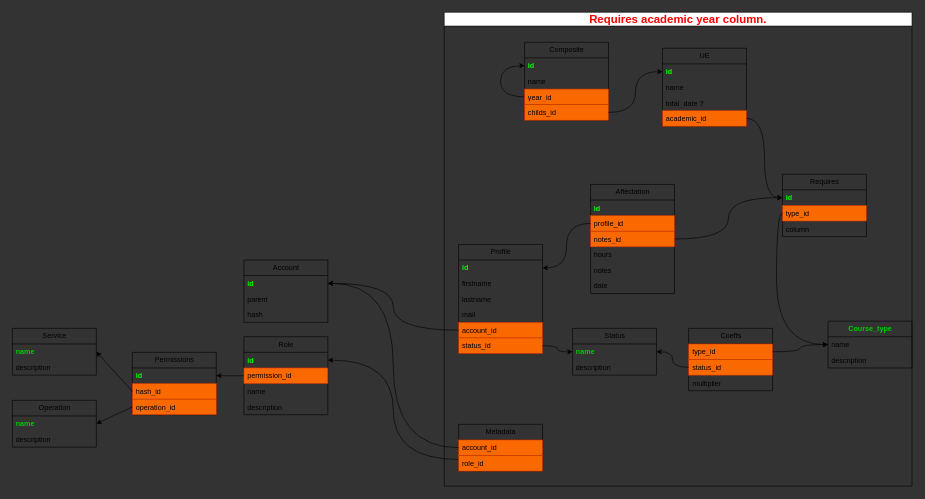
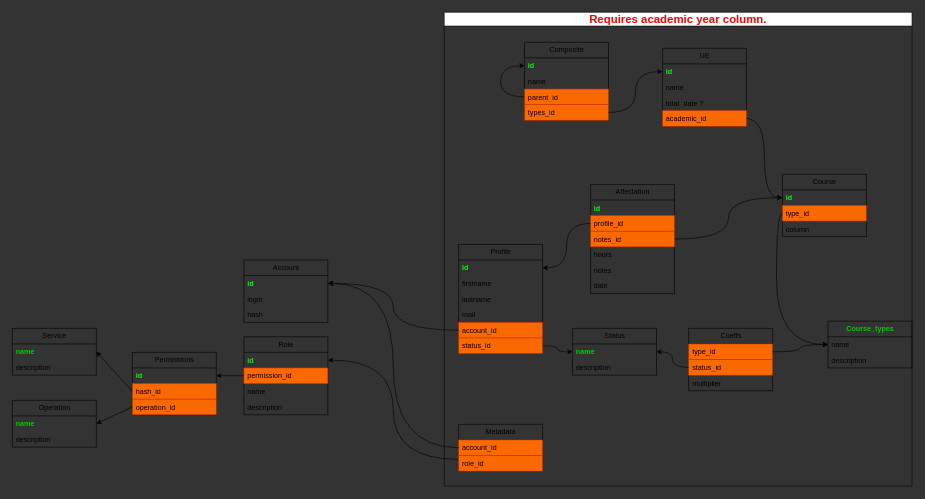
(541, 98) -> (546, 98)
(544, 113) -> (543, 113)
(825, 182) -> (825, 182)
(260, 300) -> (256, 300)
(871, 329) -> (871, 329)
